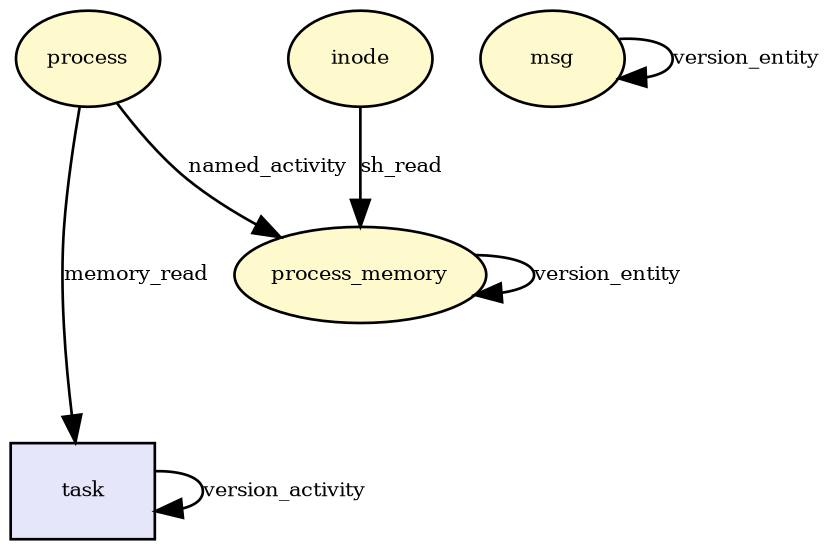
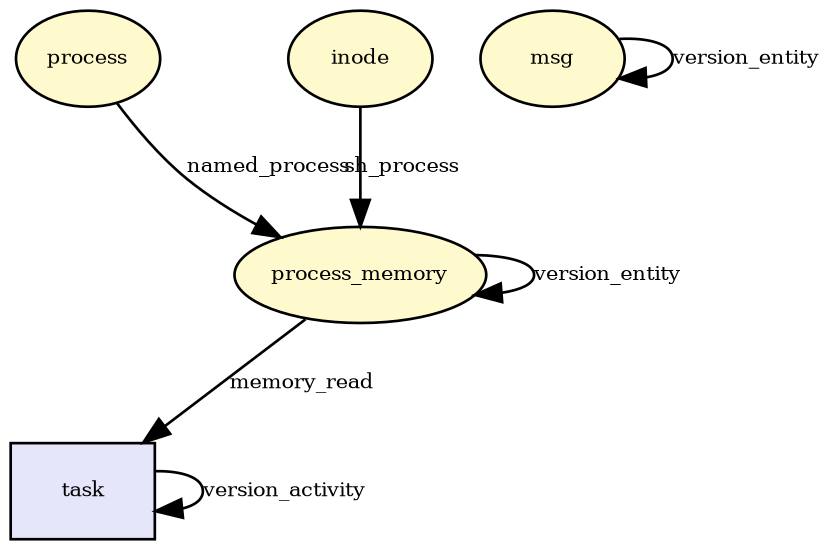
(268, 167) -> (268, 167)
(402, 167) -> (402, 167)
(63, 261) -> (235, 373)
